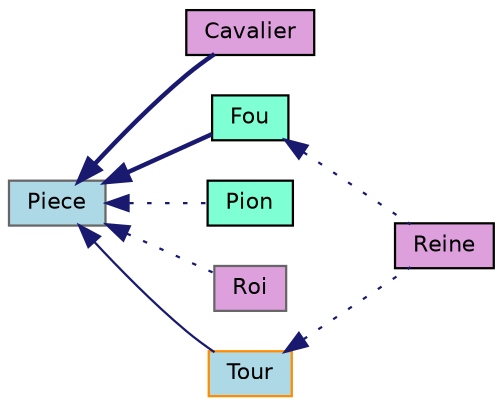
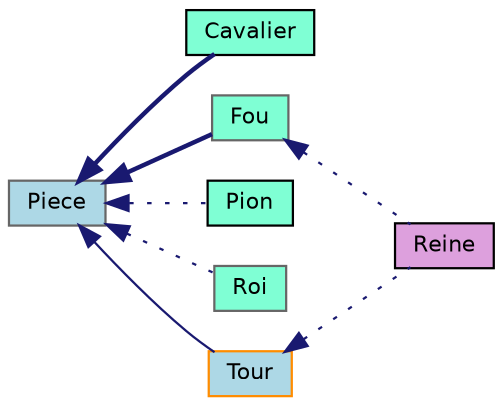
(250, 33) -> (250, 33)
(250, 118) -> (250, 118)
(250, 288) -> (250, 288)
